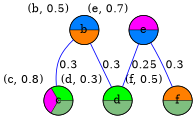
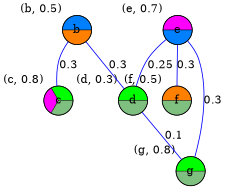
none -> (191, 171)
